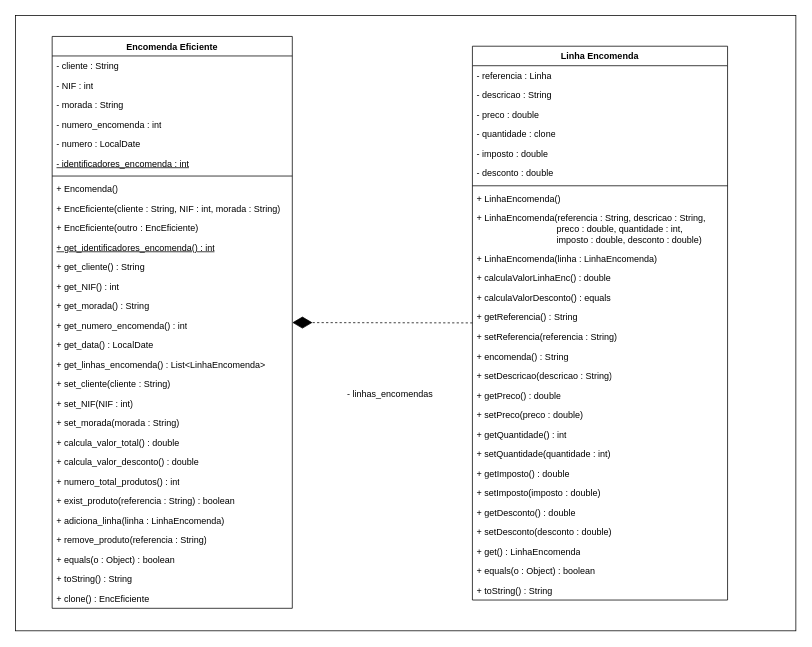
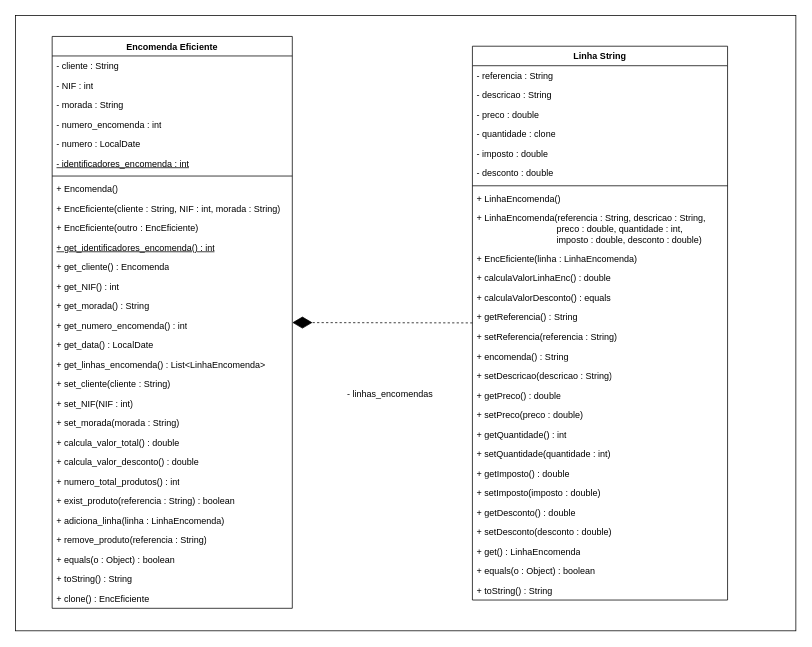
(600, 57) -> (600, 57)
(520, 76) -> (523, 76)
(568, 259) -> (562, 259)
(109, 268) -> (118, 268)
